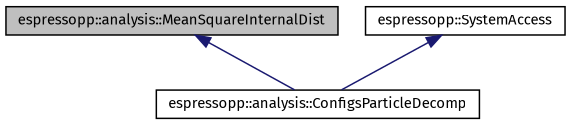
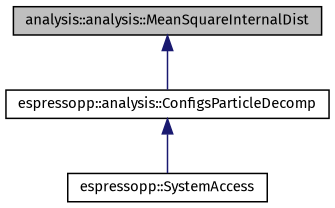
(172, 21) -> (168, 21)
(385, 66) -> (168, 154)
